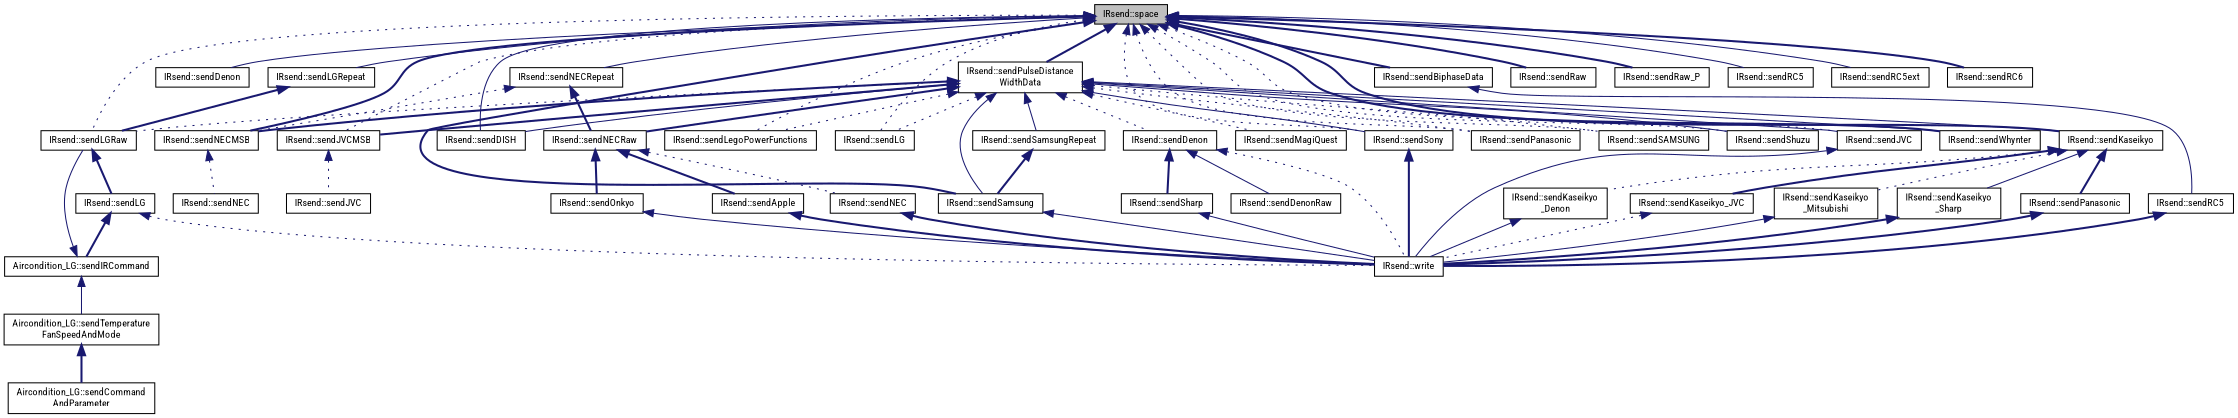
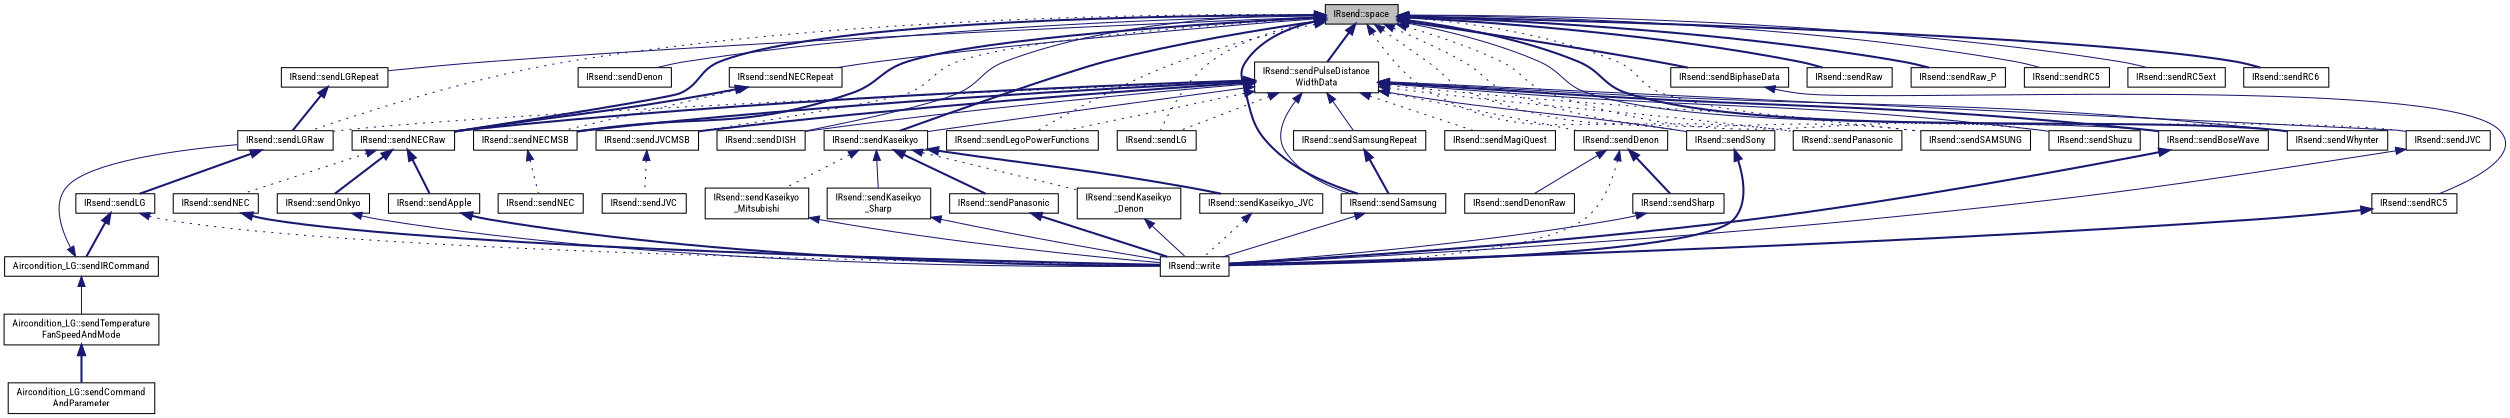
none -> (706, 70)
none -> (2213, 140)
(1666, 247) -> (1050, 241)
